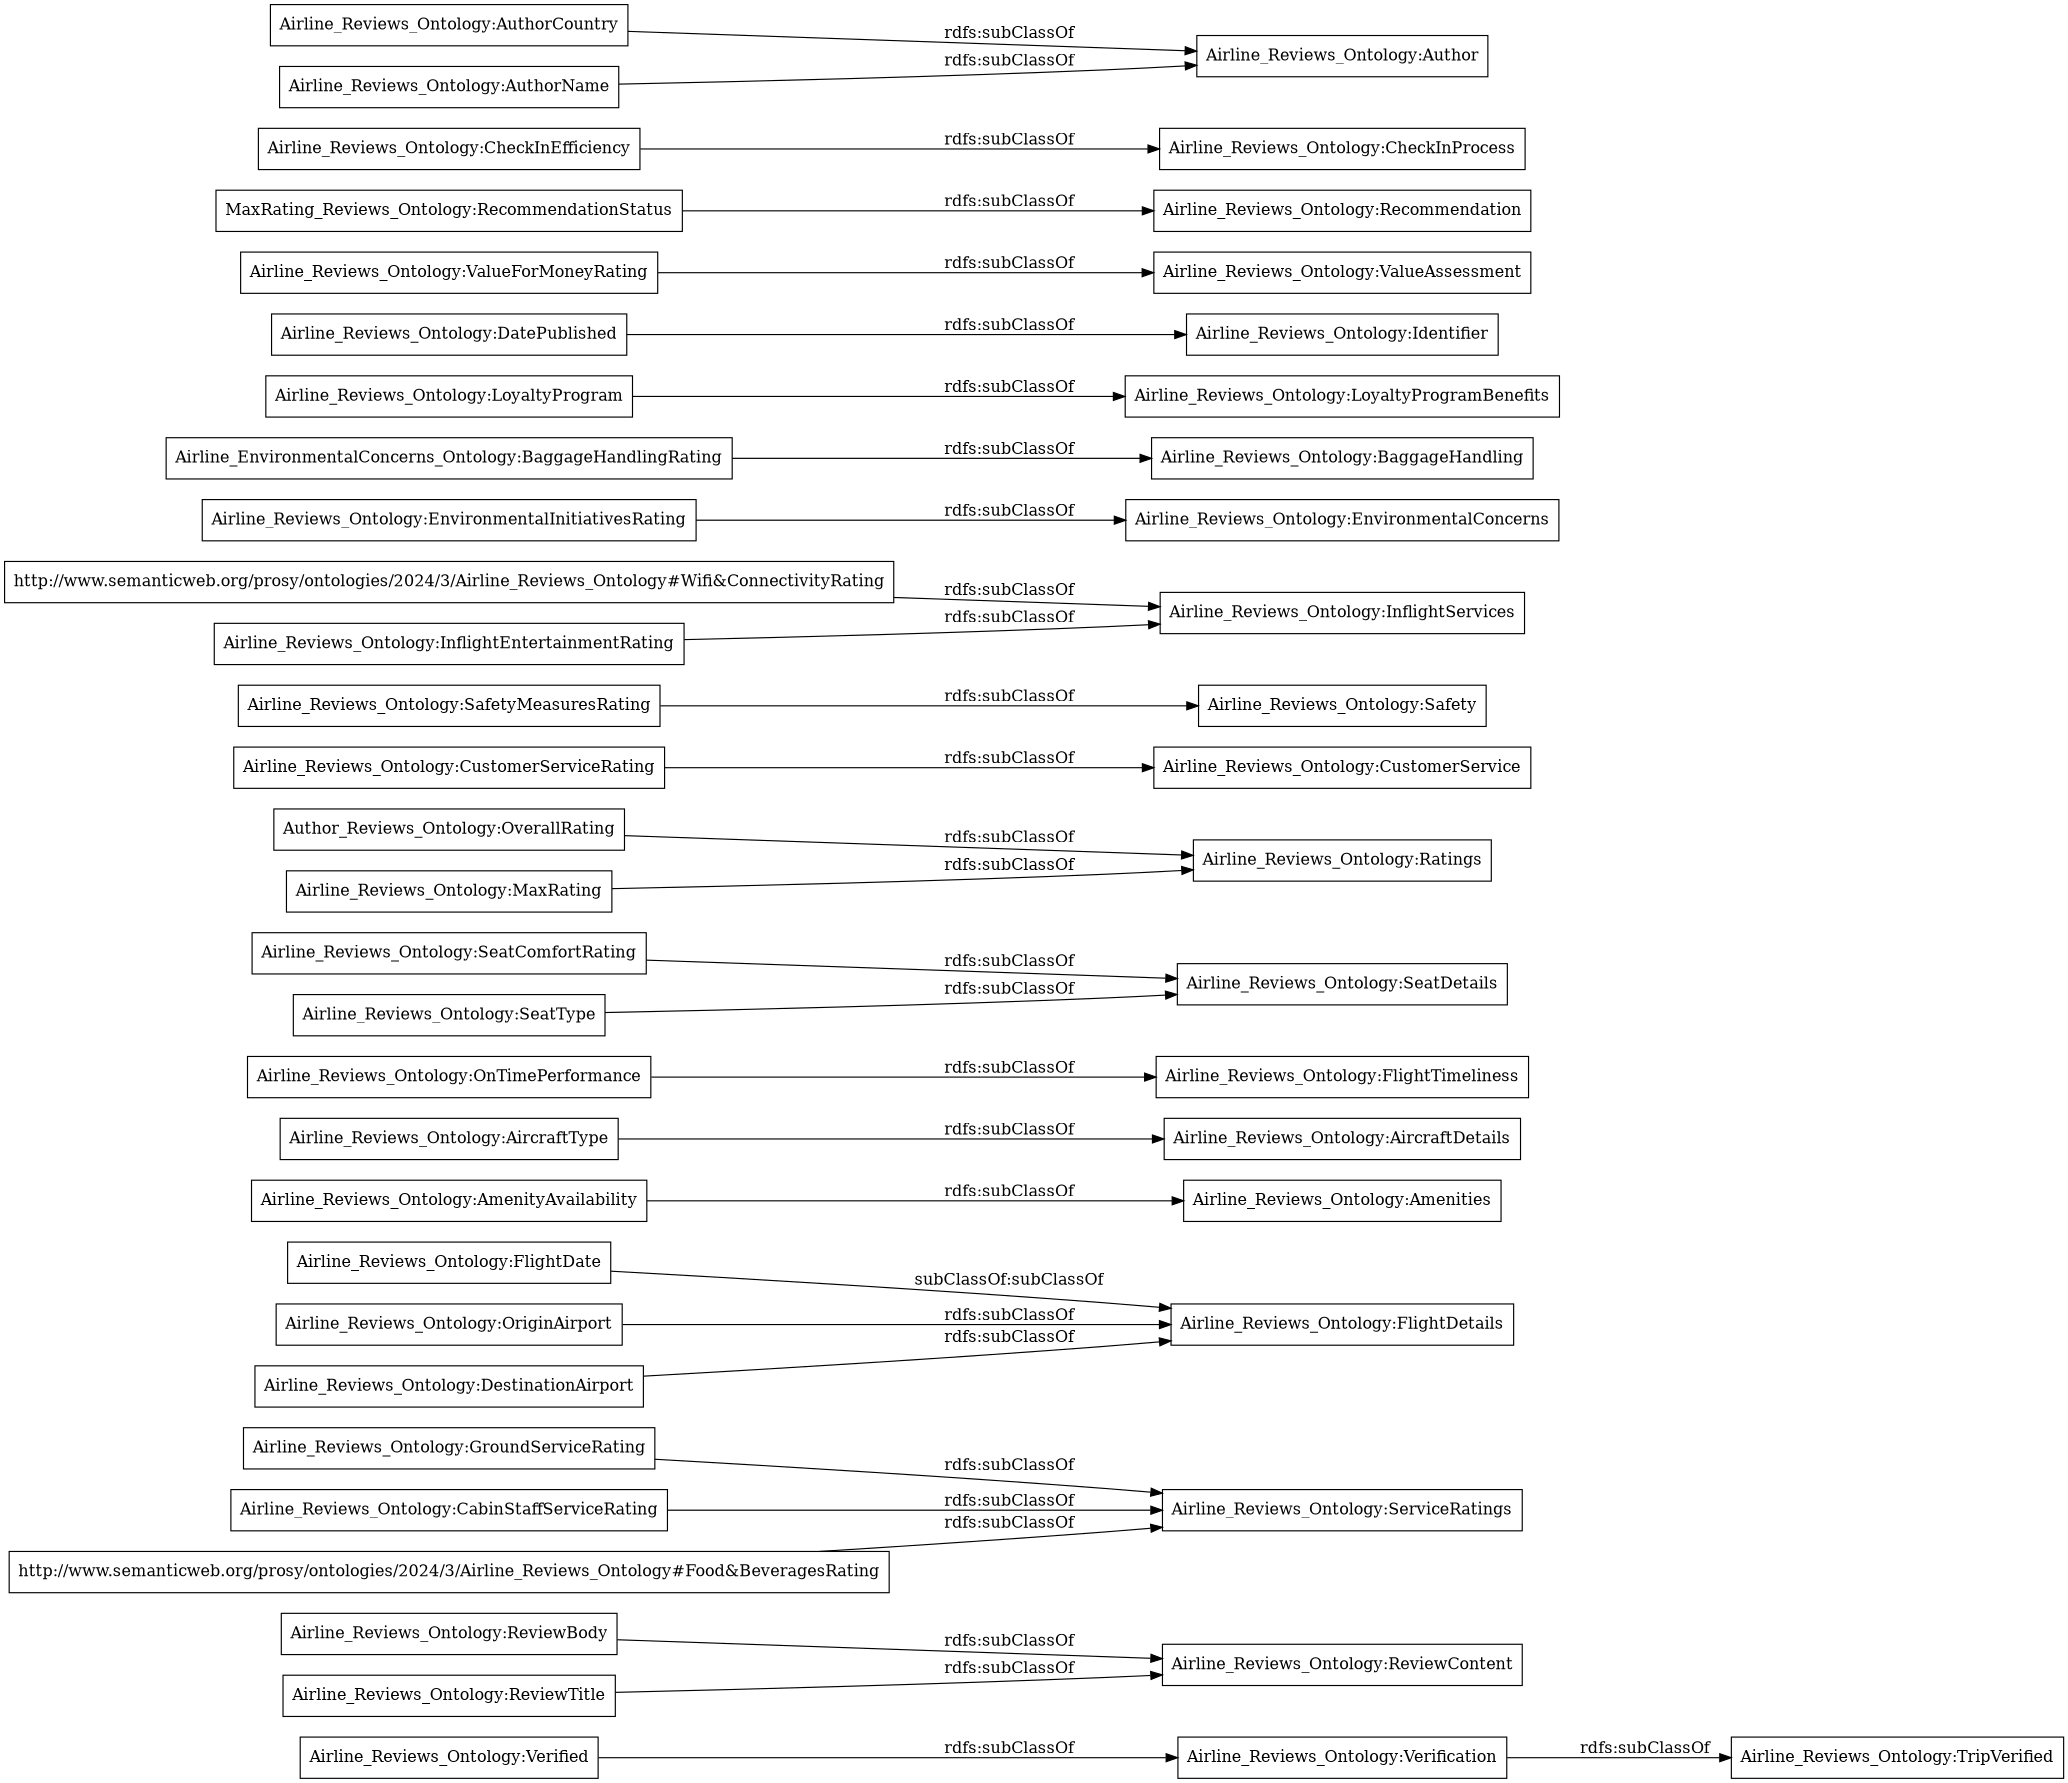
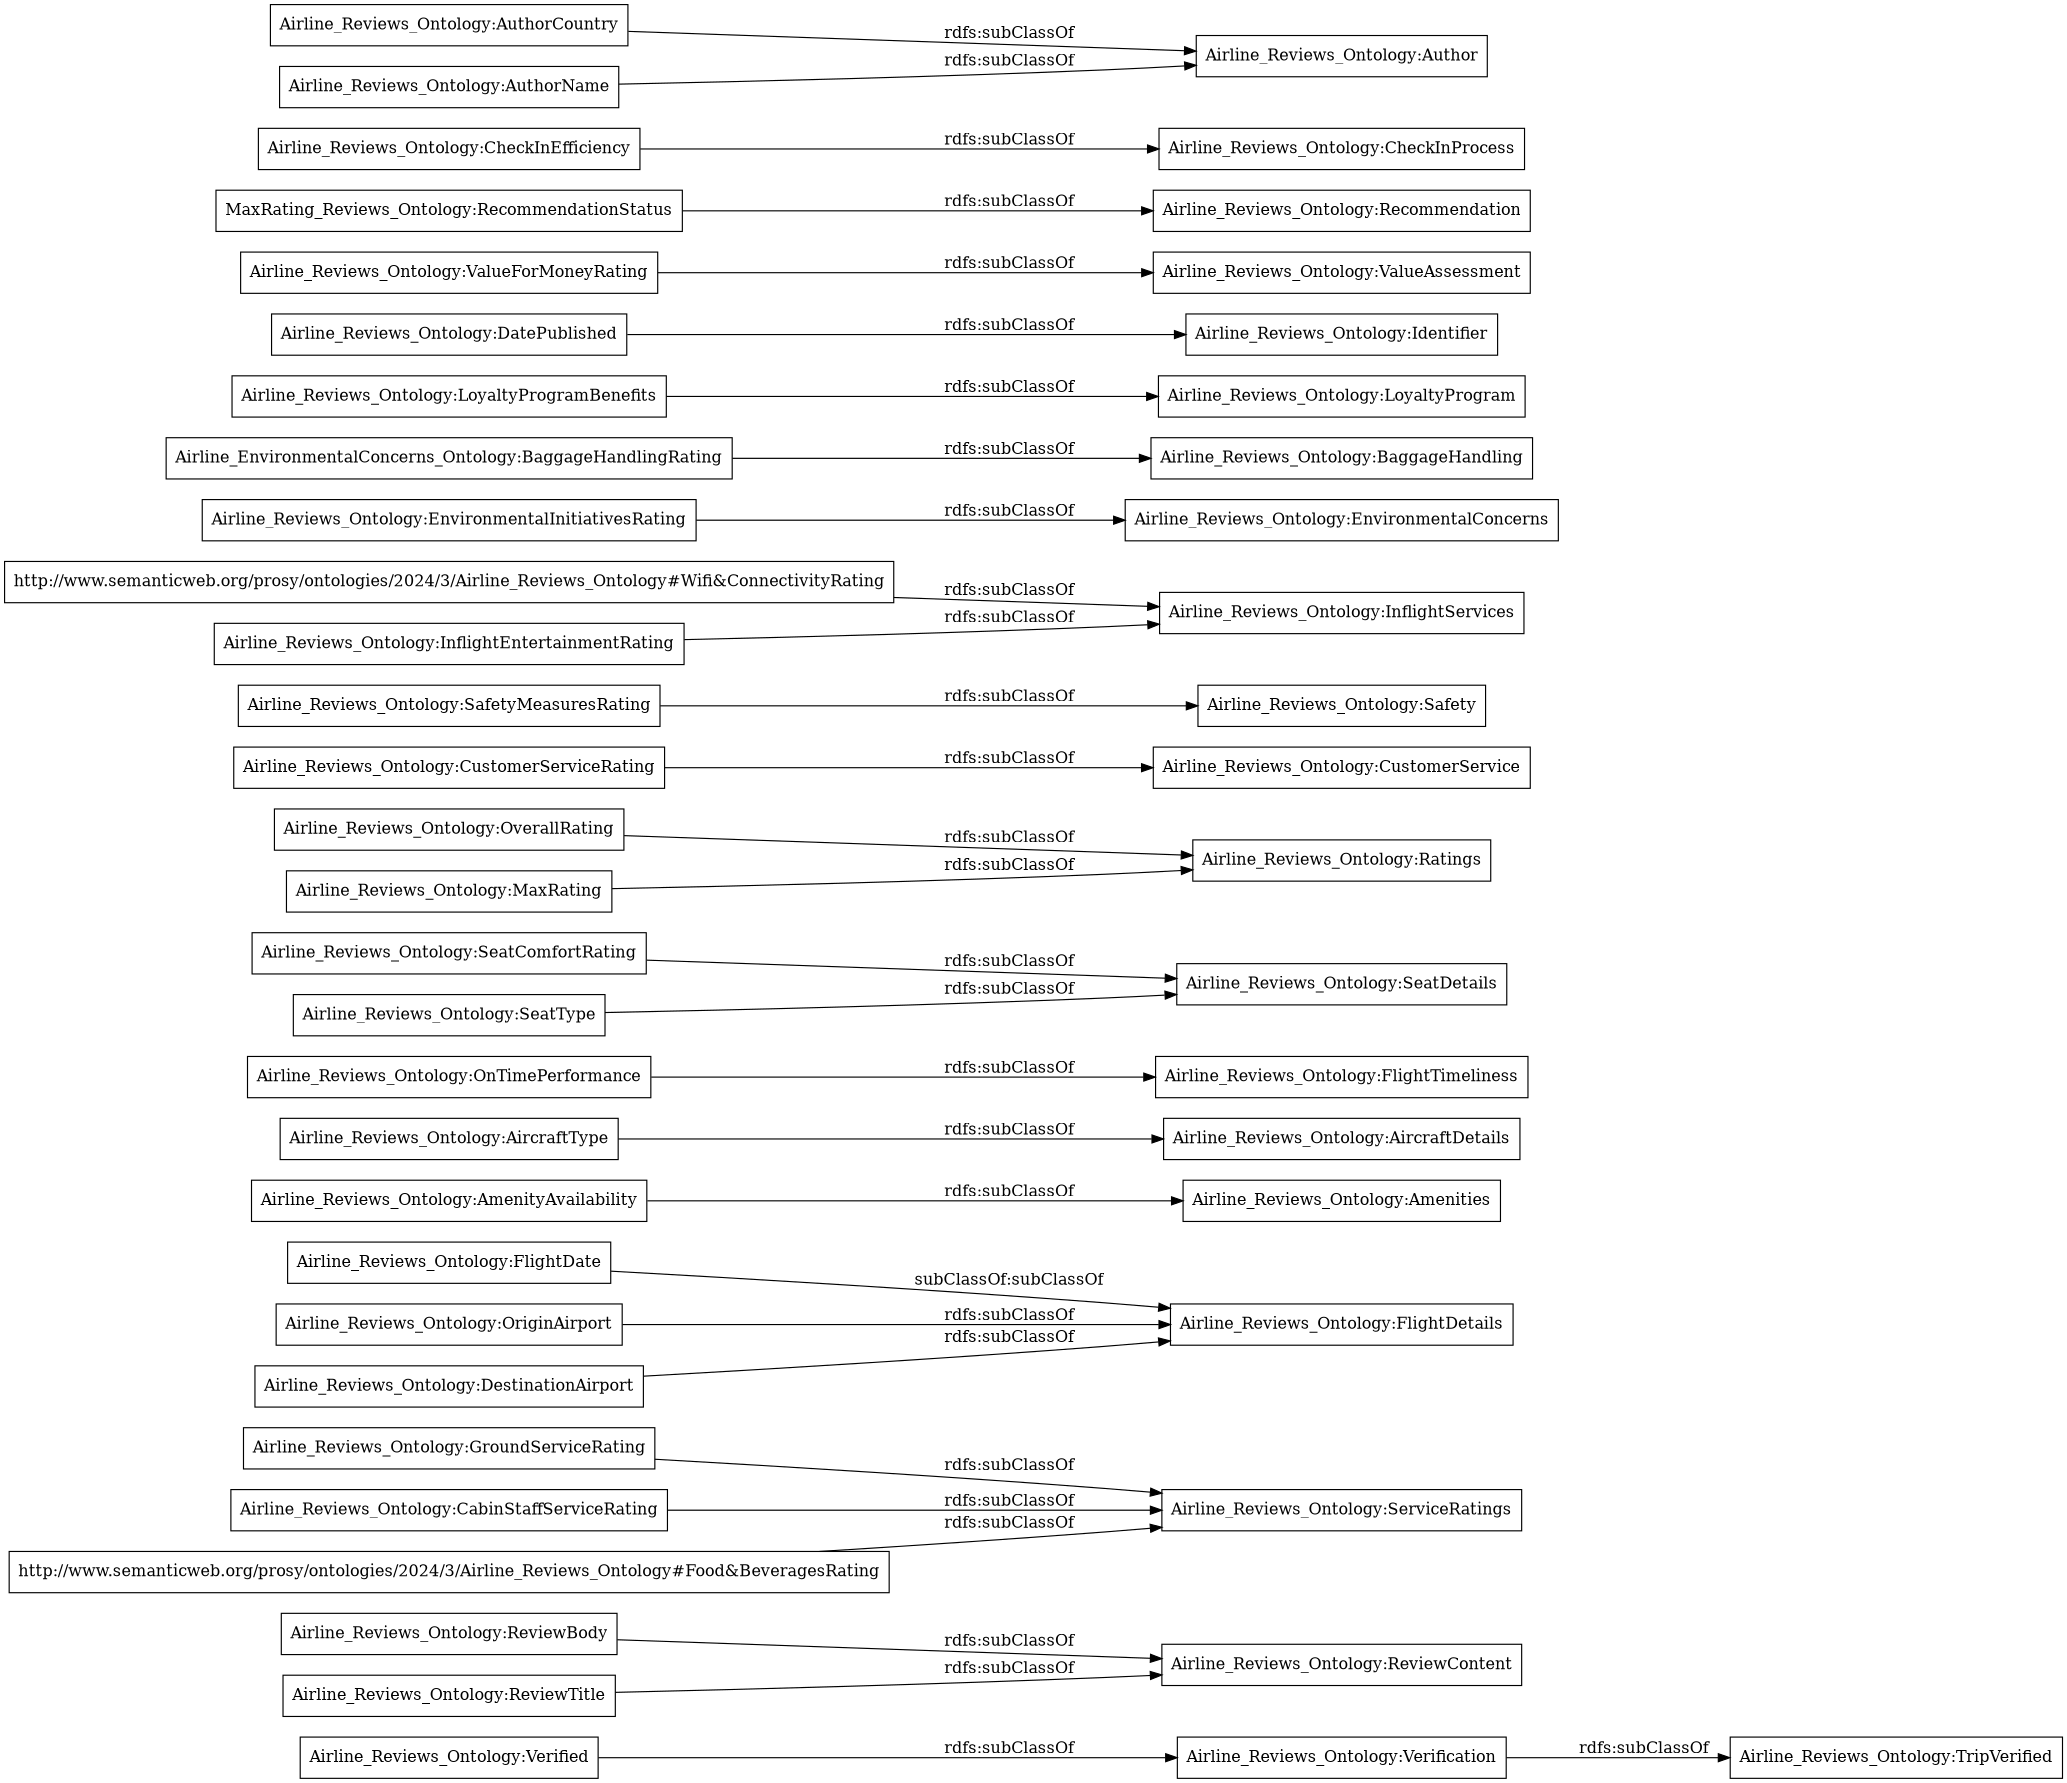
(873, 396) -> (906, 396)
(449, 830) -> (449, 830)
